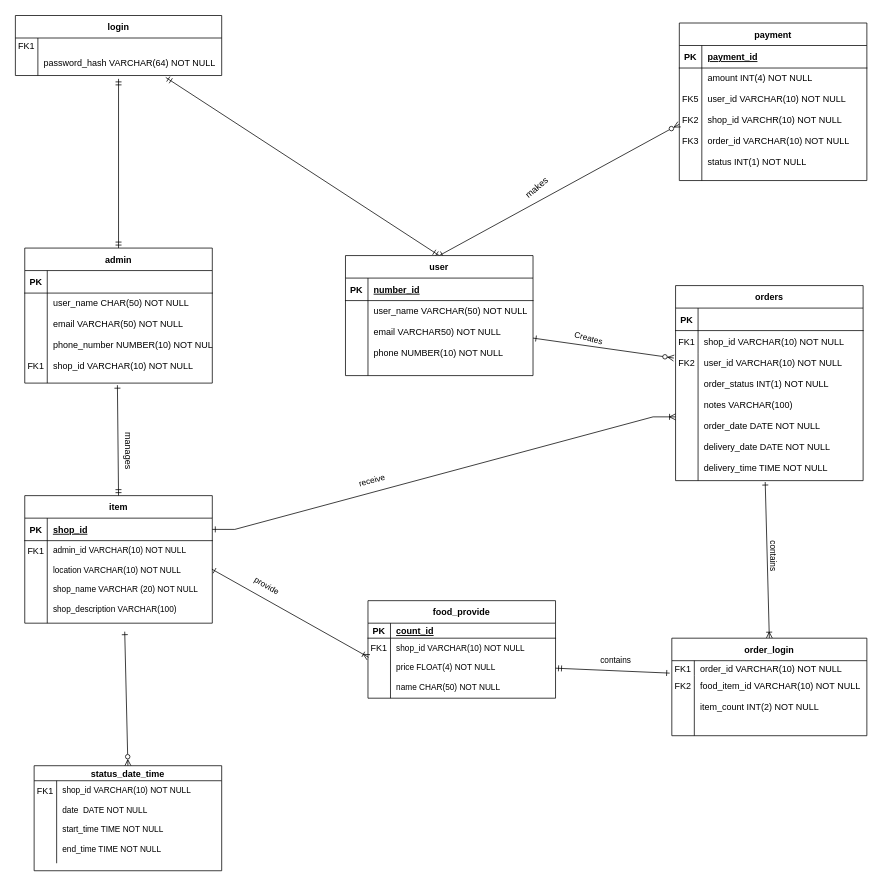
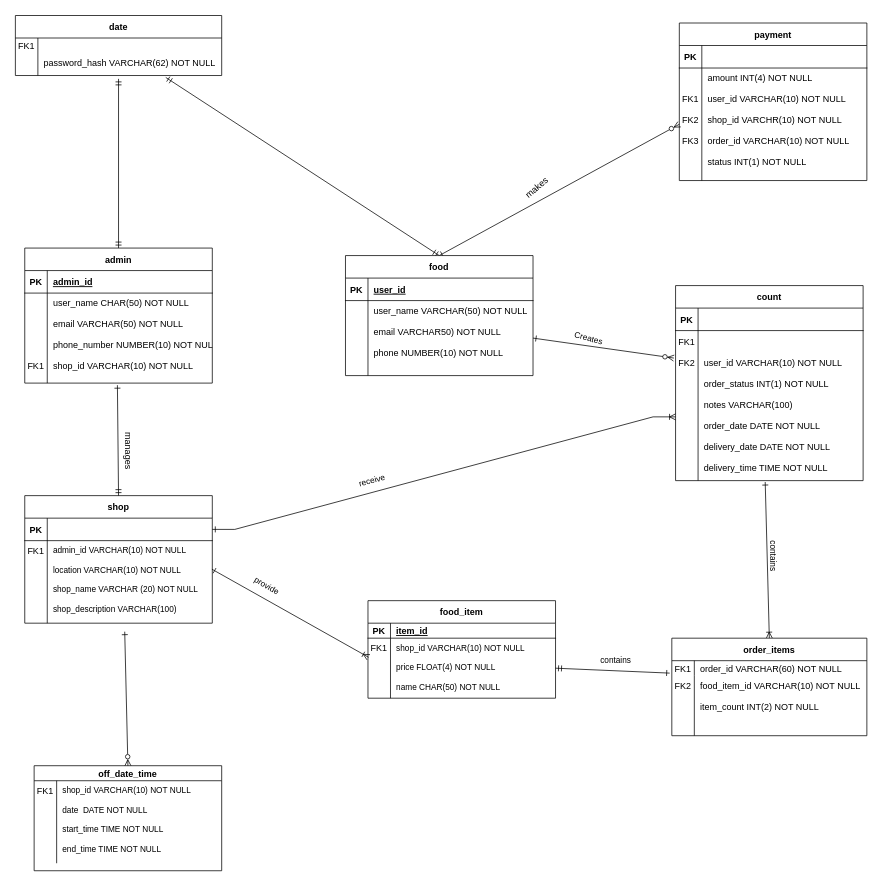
(118, 27) -> (118, 27)
(784, 57) -> none
(126, 63) -> (126, 63)
(690, 99) -> (690, 99)
(439, 267) -> (439, 267)
none -> (130, 282)
(395, 290) -> (390, 290)
(769, 297) -> (769, 297)
(780, 342) -> none
(118, 507) -> (118, 507)
(130, 529) -> none
(461, 612) -> (461, 612)
(415, 631) -> (411, 631)
(769, 650) -> (769, 650)
(768, 668) -> (768, 668)
(128, 773) -> (128, 773)
